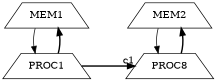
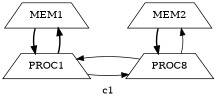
(34, 37) -> (34, 37)
(157, 37) -> (157, 37)
(183, 44) -> (183, 44)
none -> (112, 57)
(105, 66) -> (105, 76)
